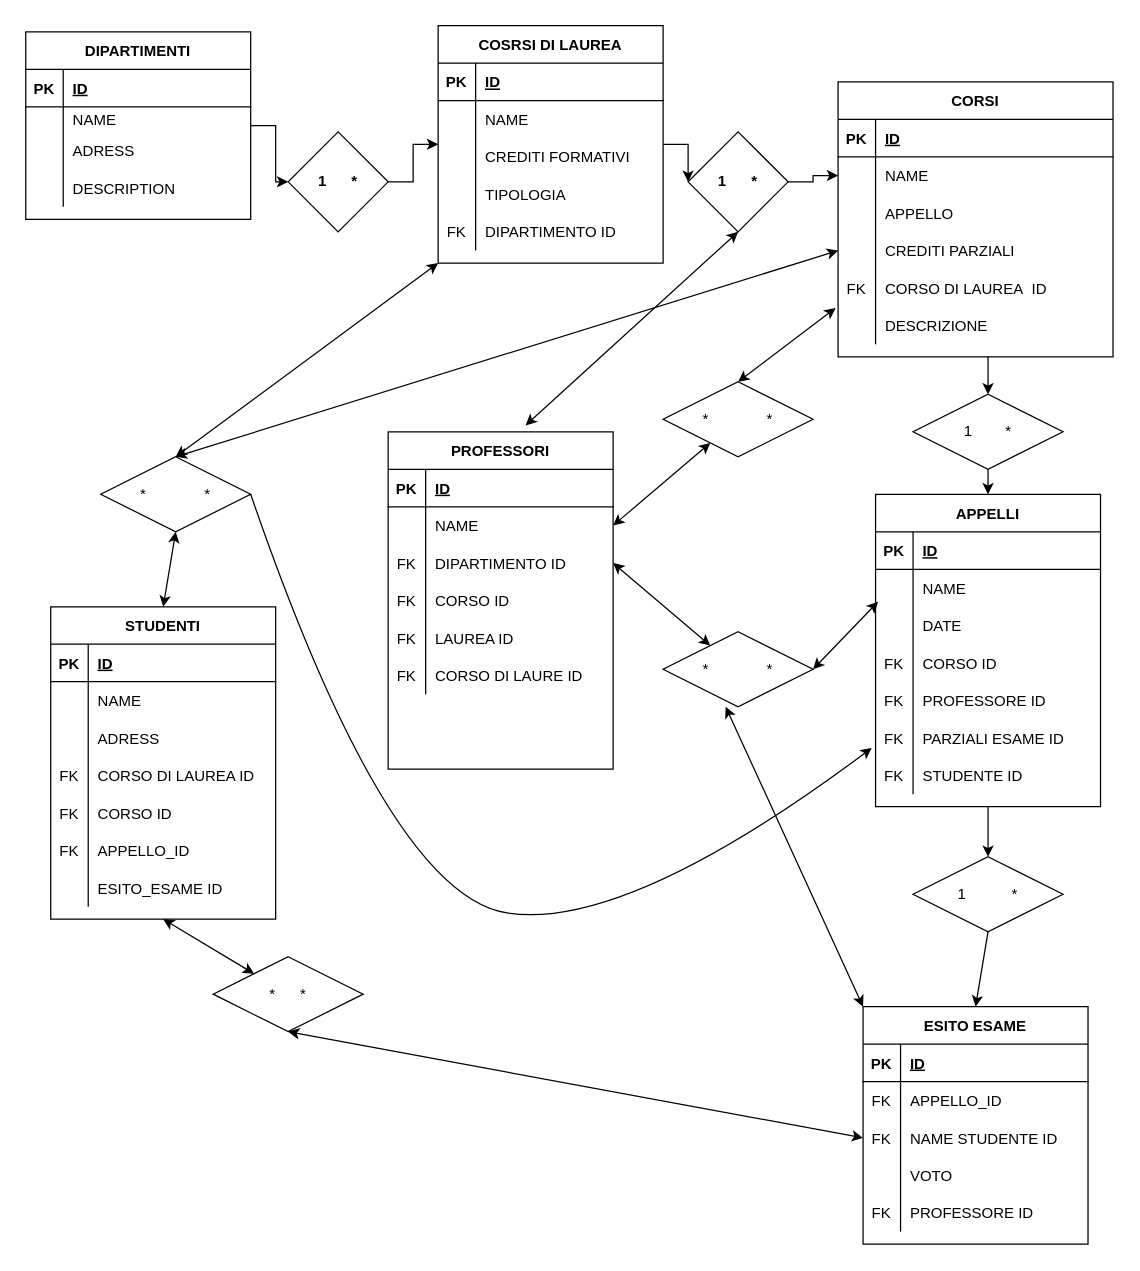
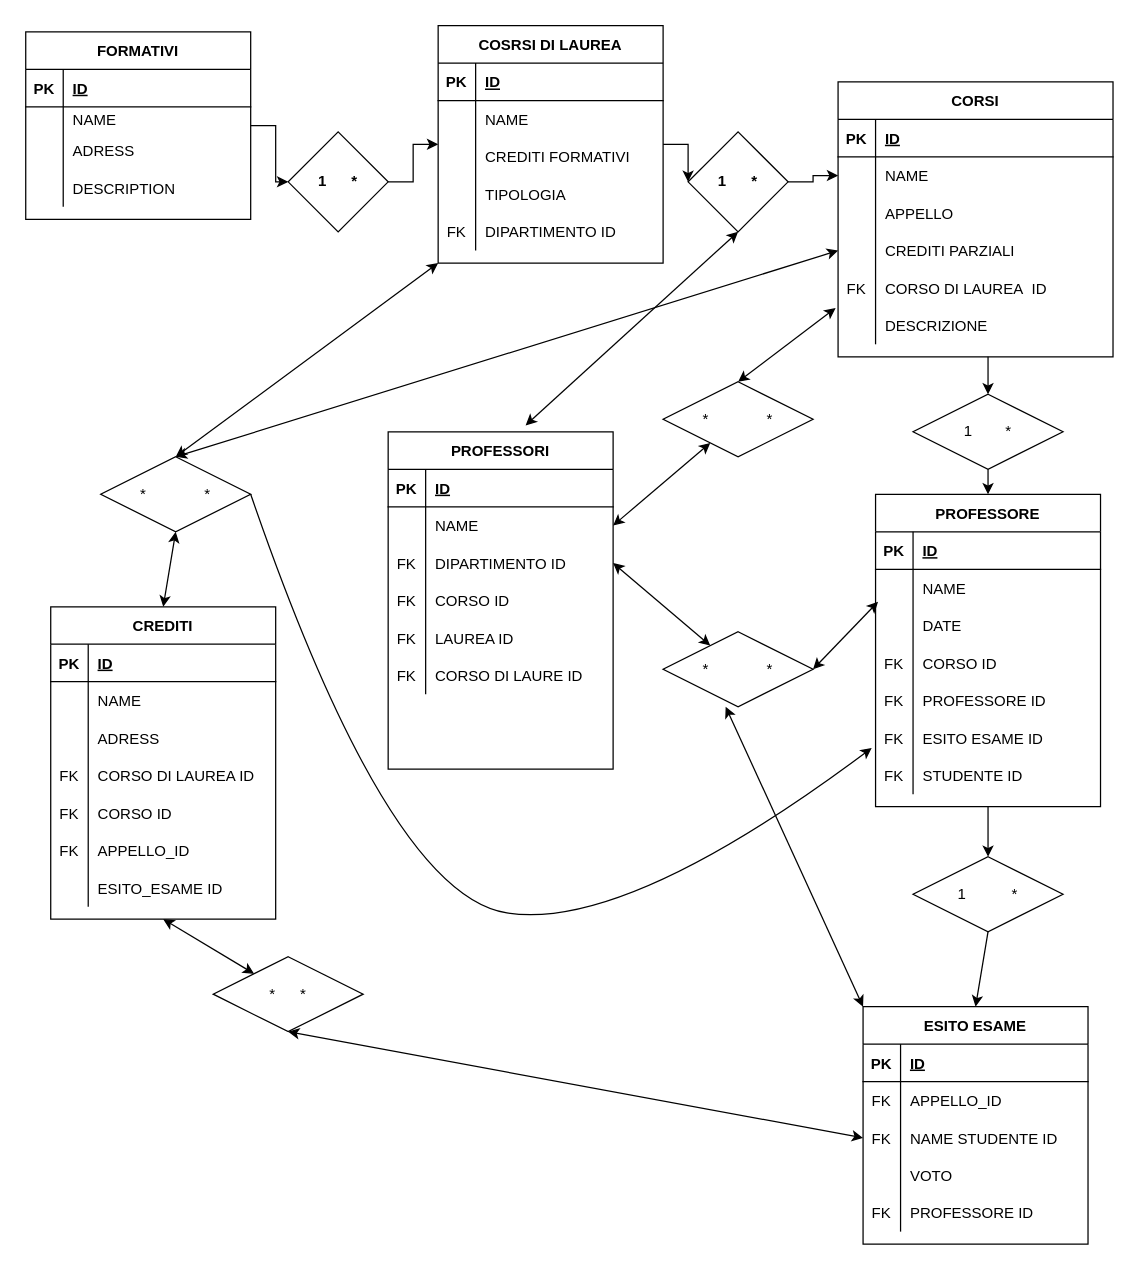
(138, 51) -> (138, 51)
(988, 514) -> (988, 514)
(163, 626) -> (163, 626)
(990, 739) -> (977, 739)
